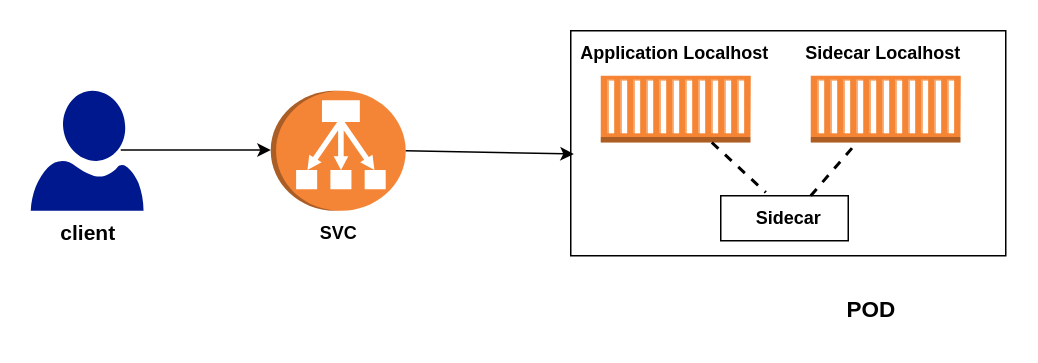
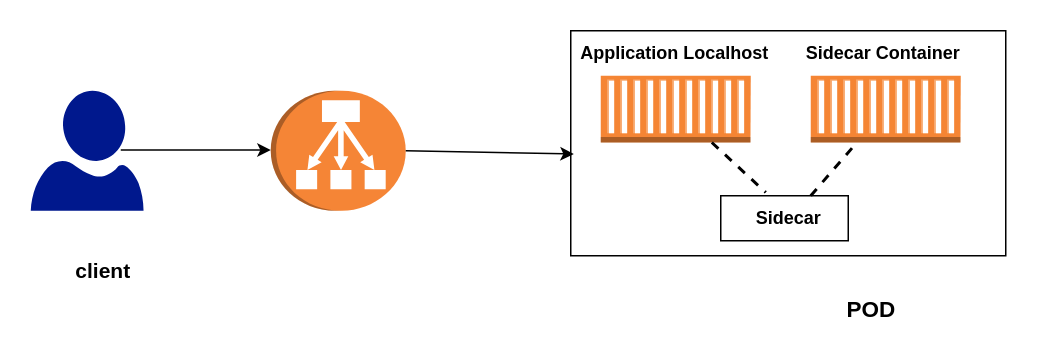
(884, 53) -> (884, 53)
(87, 233) -> (102, 271)
(338, 233) -> none
